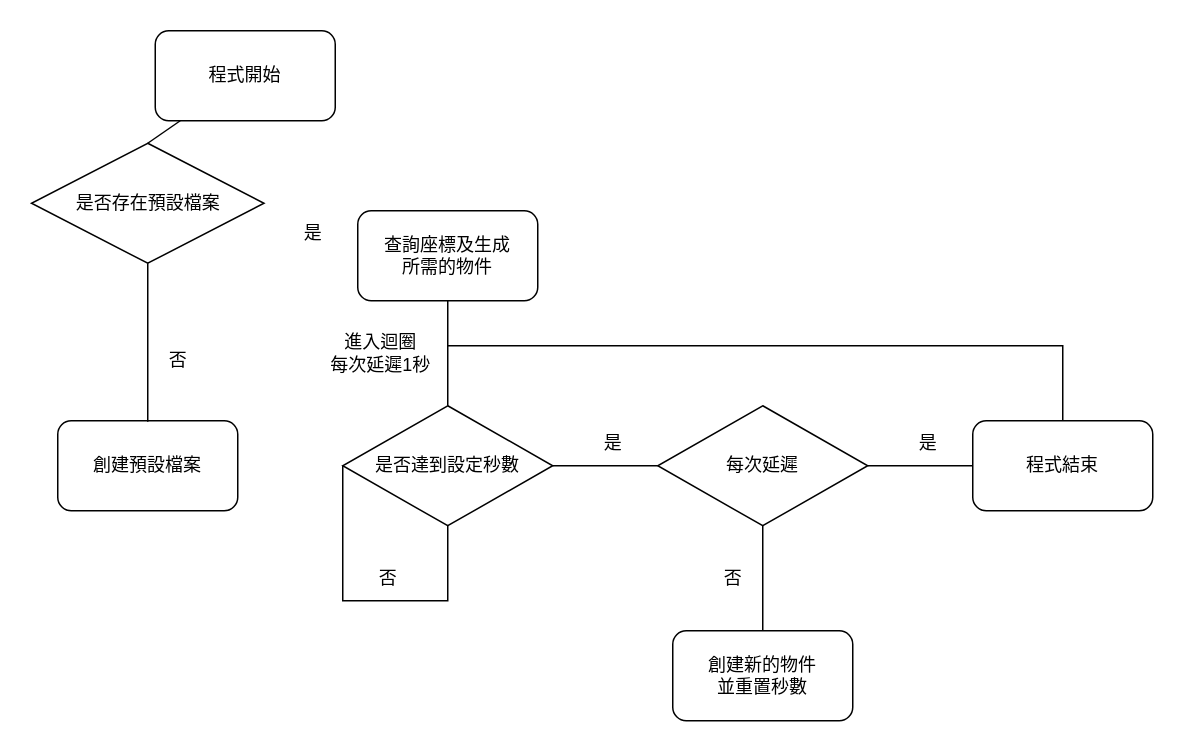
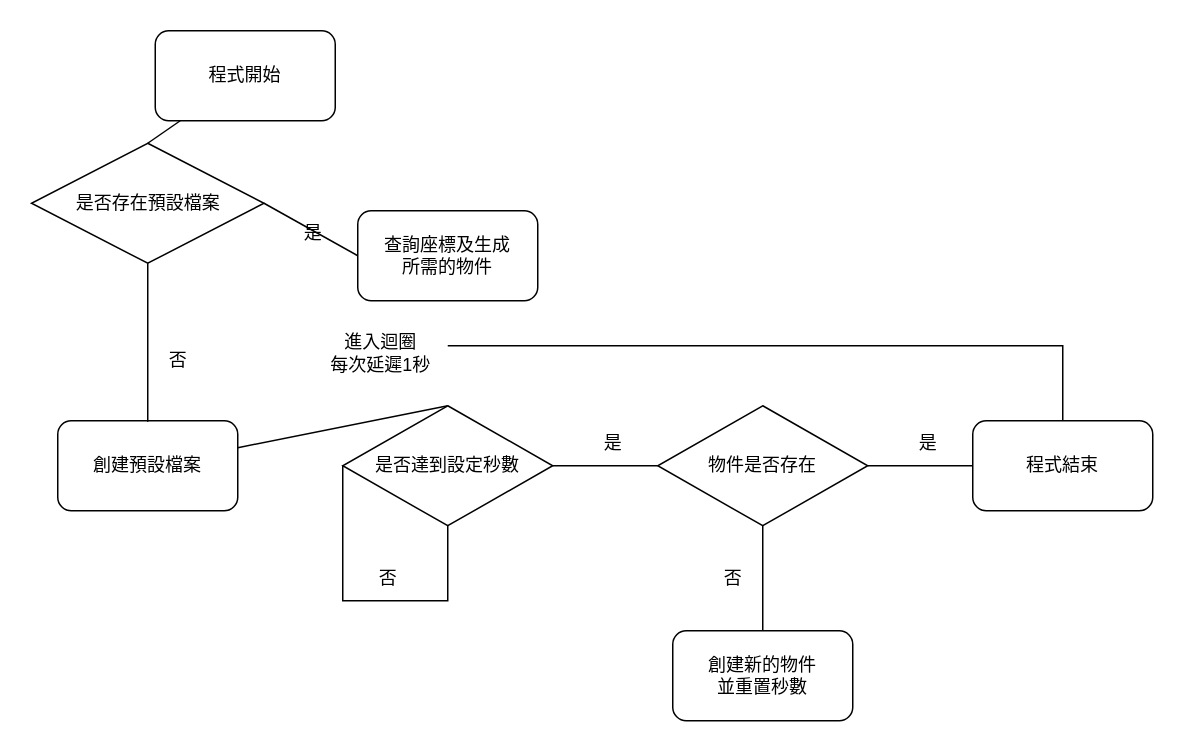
none -> (310, 229)
(448, 354) -> (343, 427)
(763, 466) -> (763, 466)
